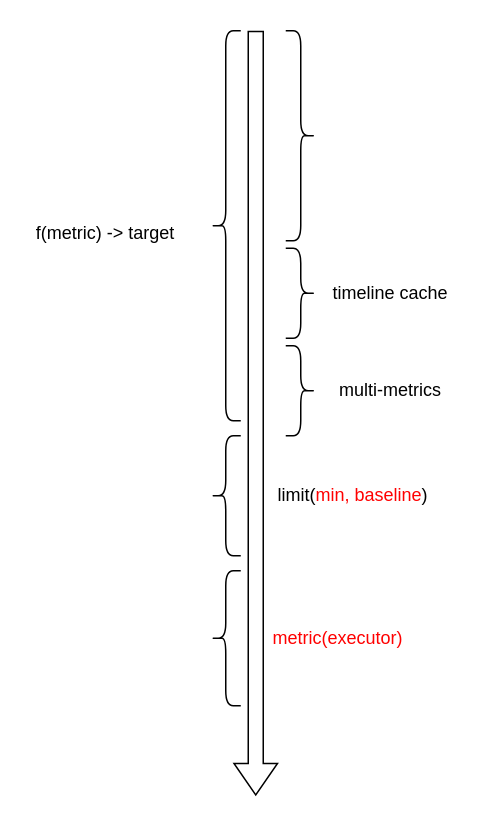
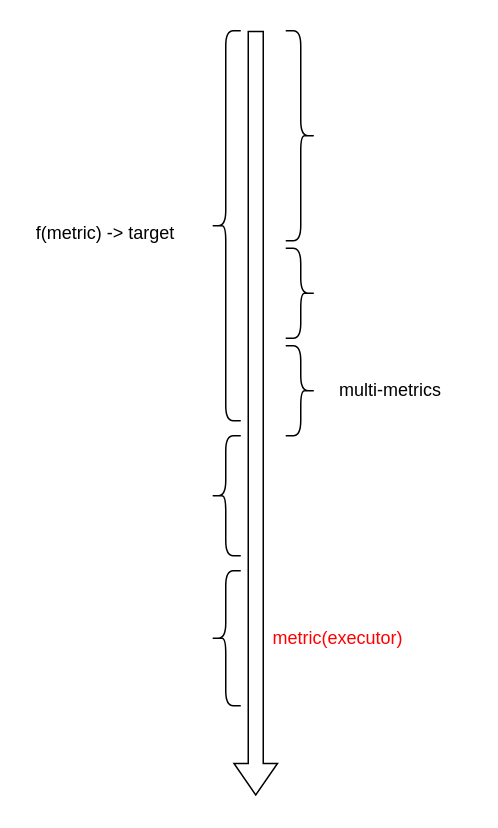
(391, 293) -> none
(353, 496) -> none
